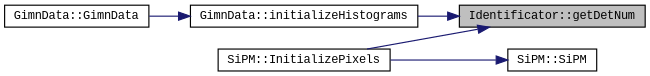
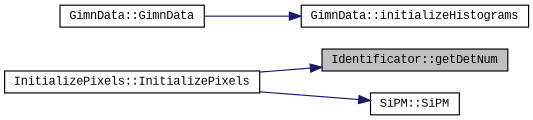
(433, 16) -> none
(304, 60) -> (132, 82)
